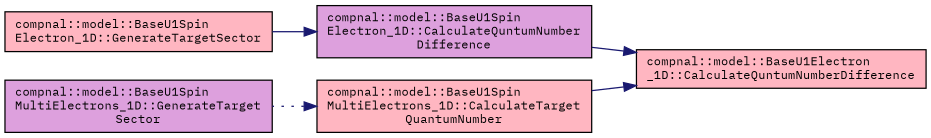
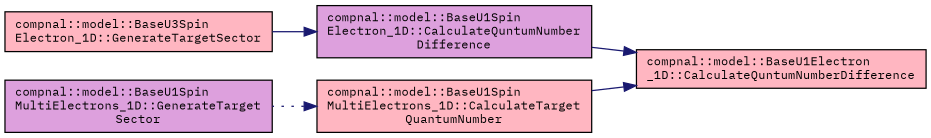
(139, 32) -> (139, 32)
